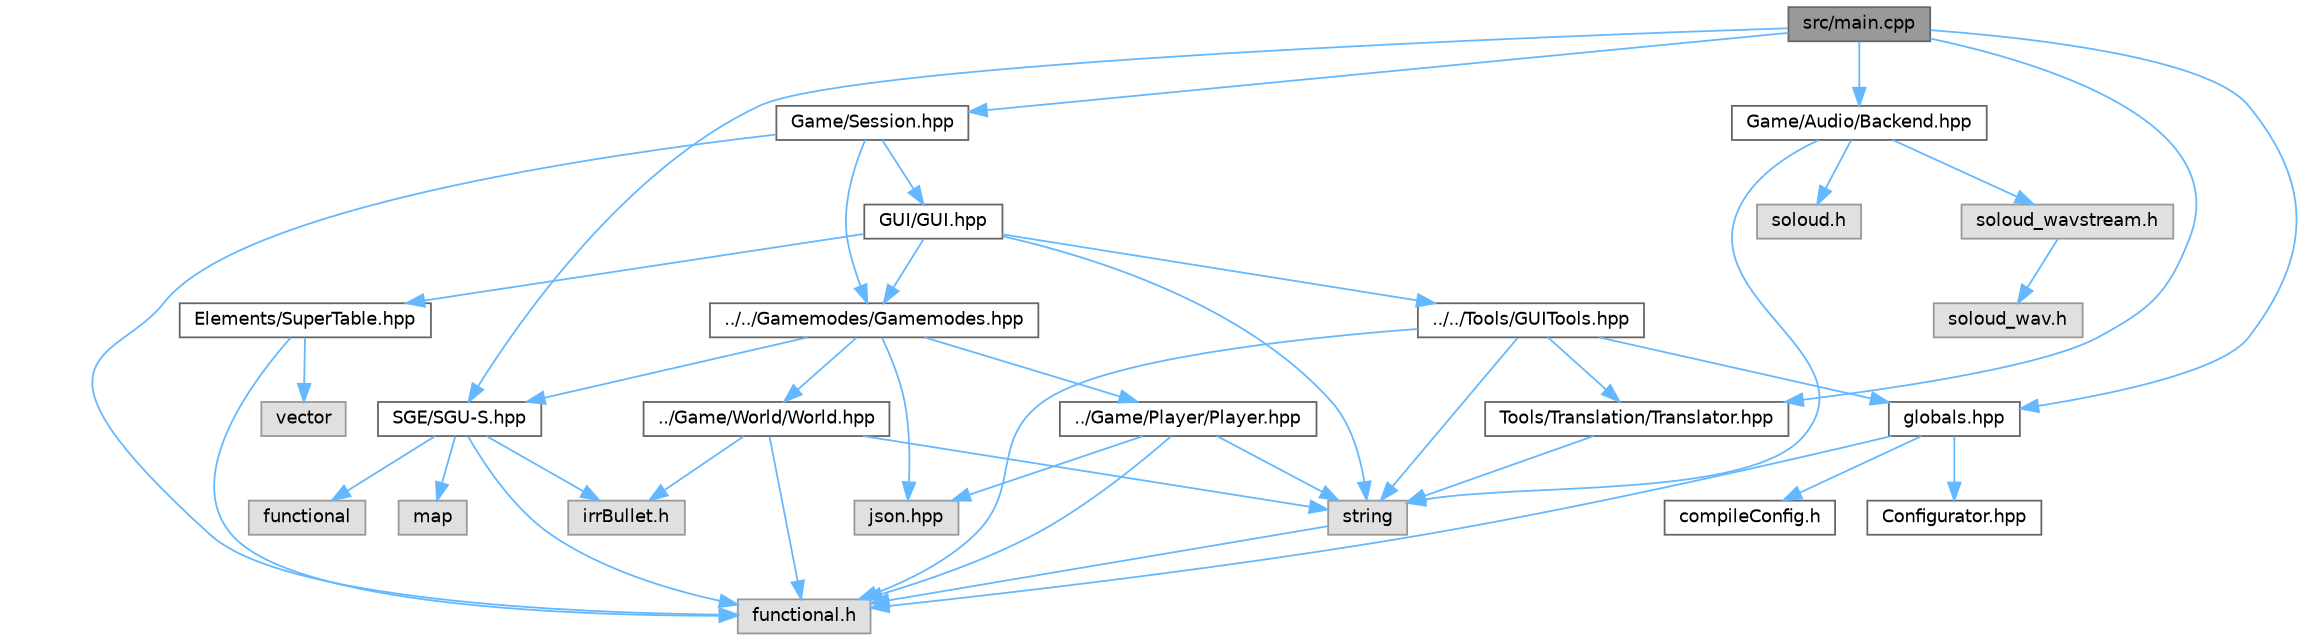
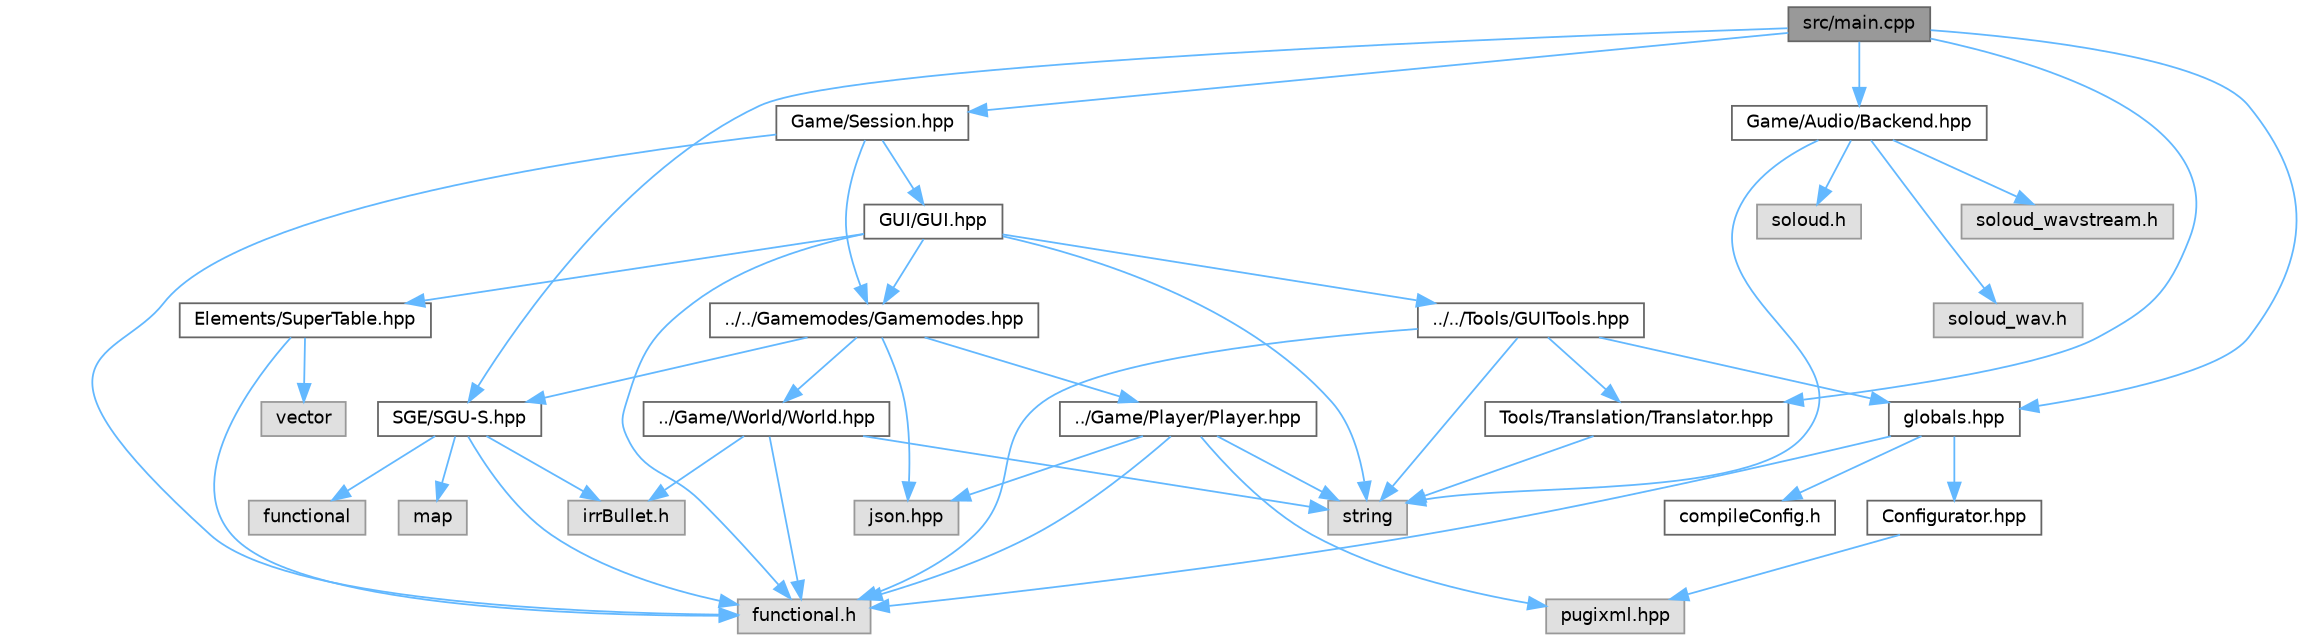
(2043, 263) -> (1927, 215)
(1108, 563) -> (641, 362)
none -> (1615, 616)
